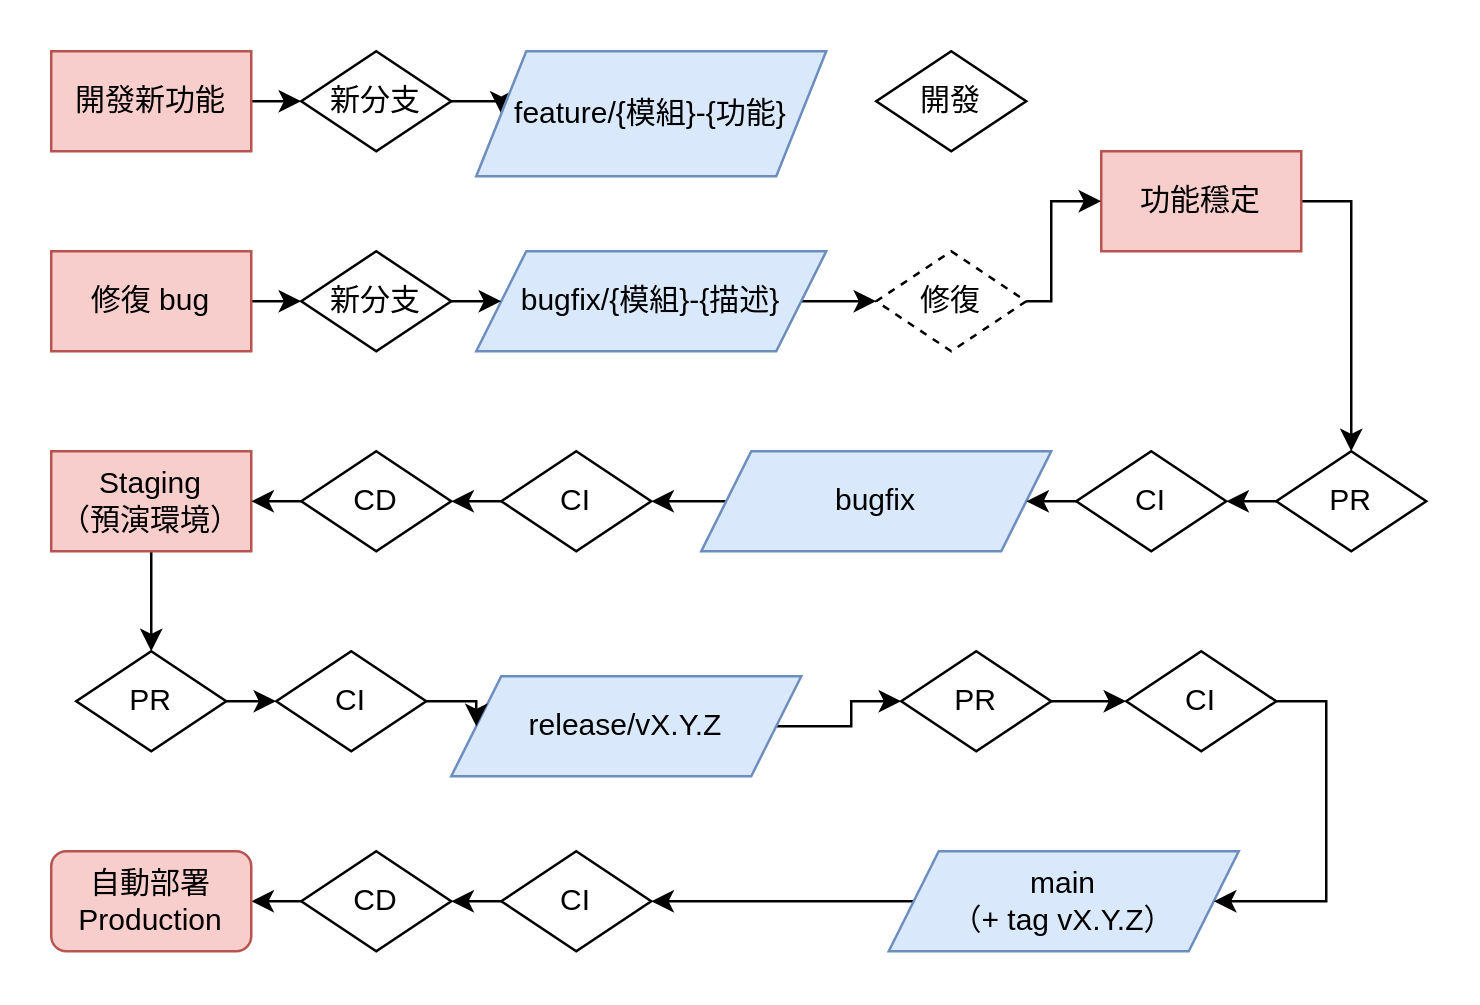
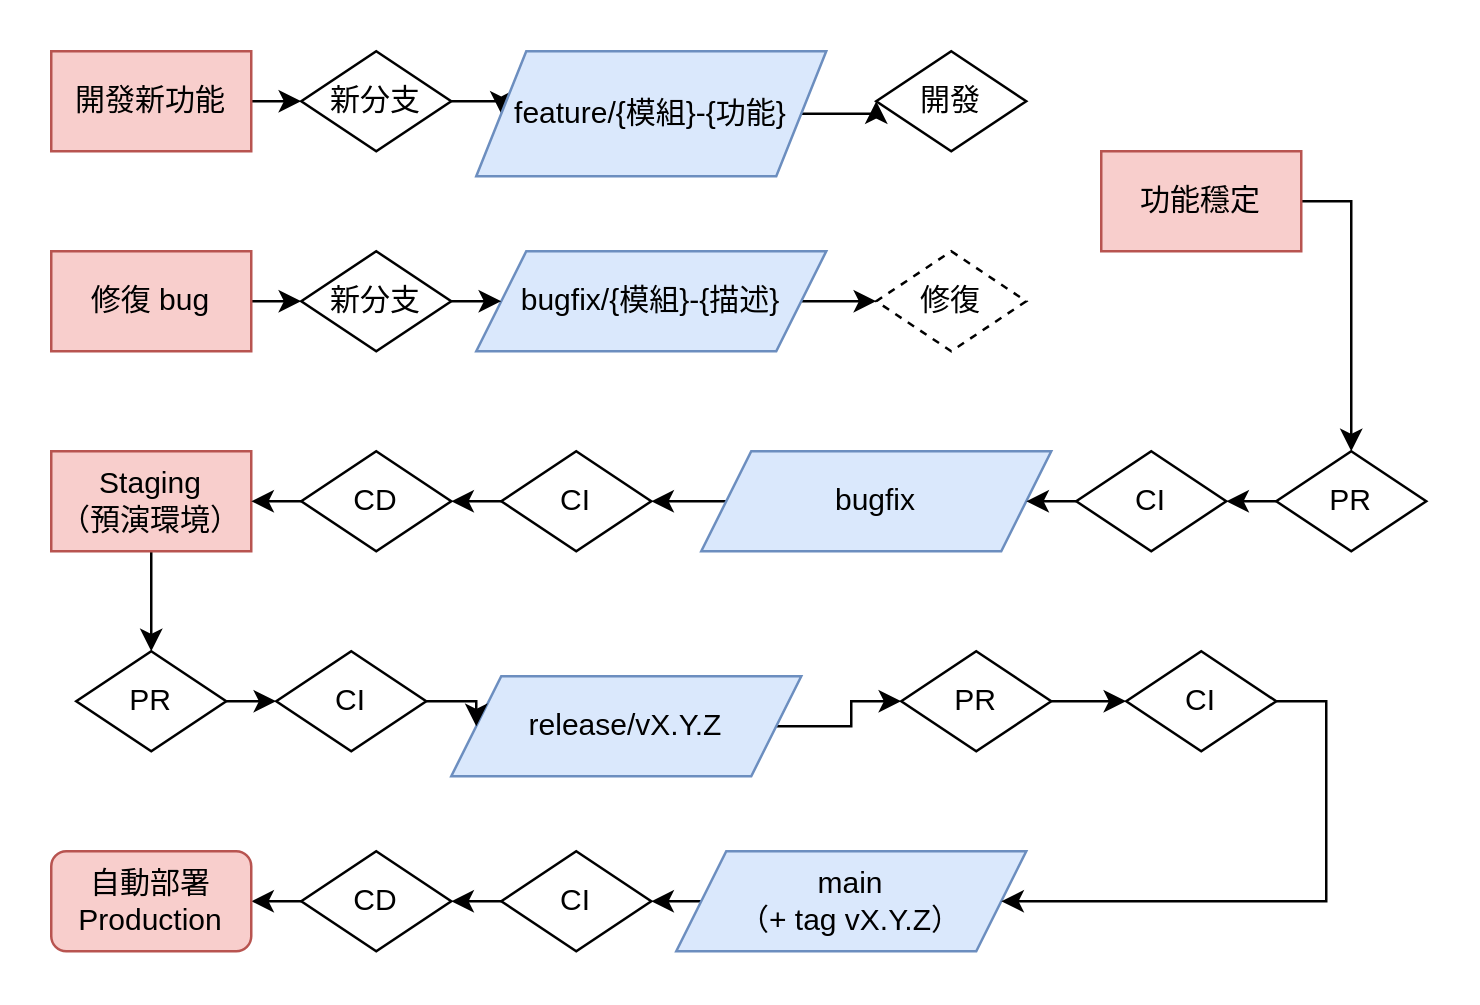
none -> (840, 114)
(1051, 247) -> none
(1064, 901) -> (851, 901)
